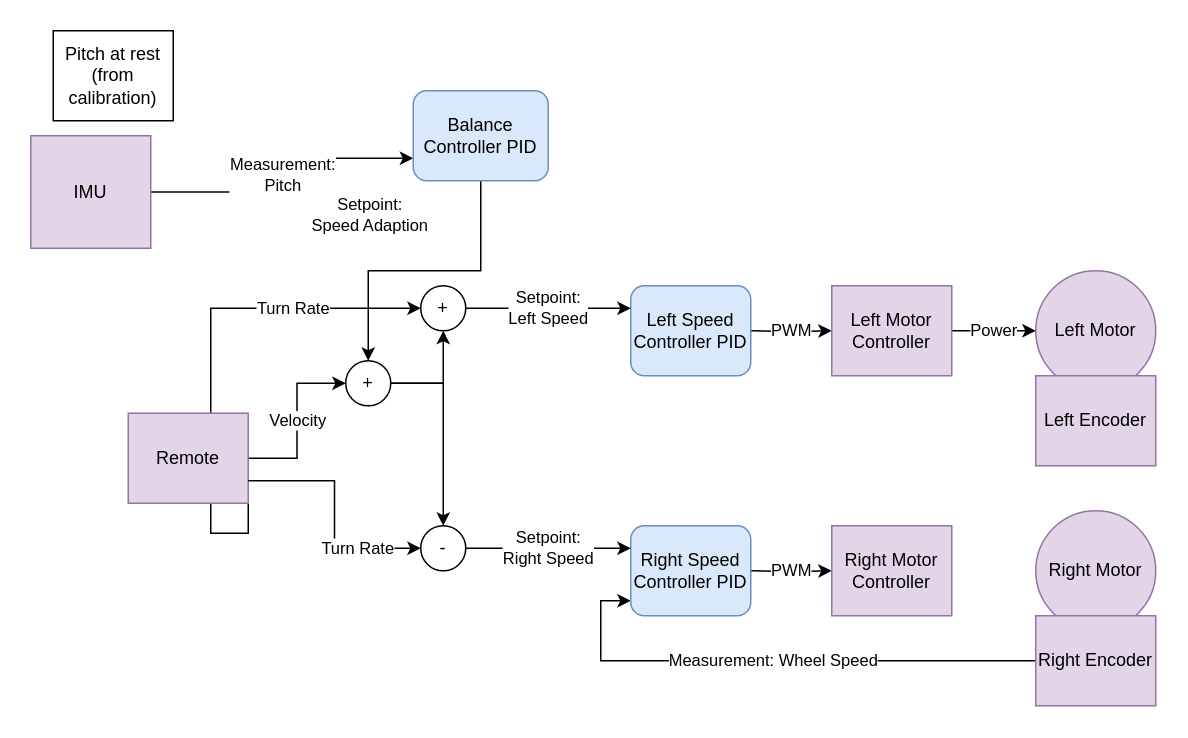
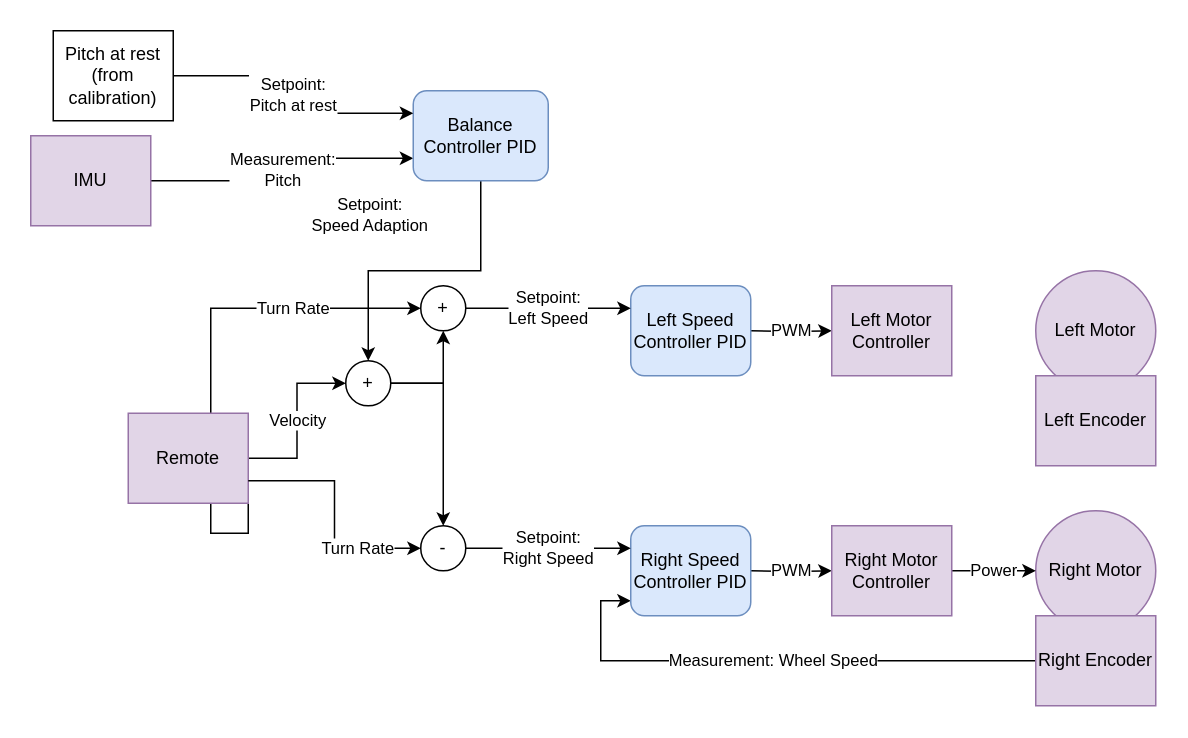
none -> (211, 76)
(91, 192) -> (91, 181)
(989, 331) -> none
none -> (989, 571)
